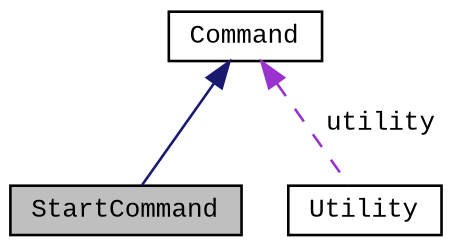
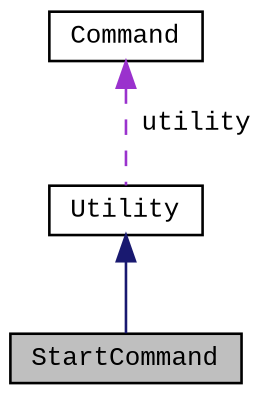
(178, 134) -> (126, 298)
